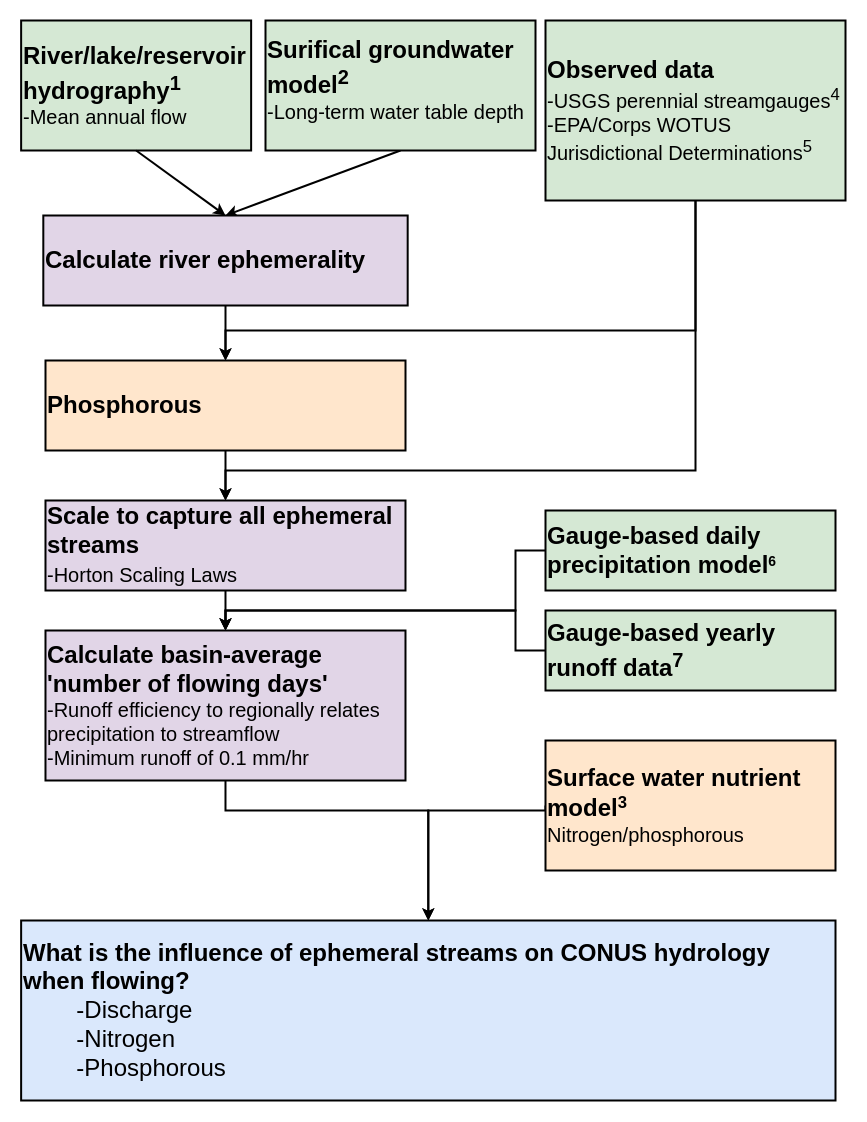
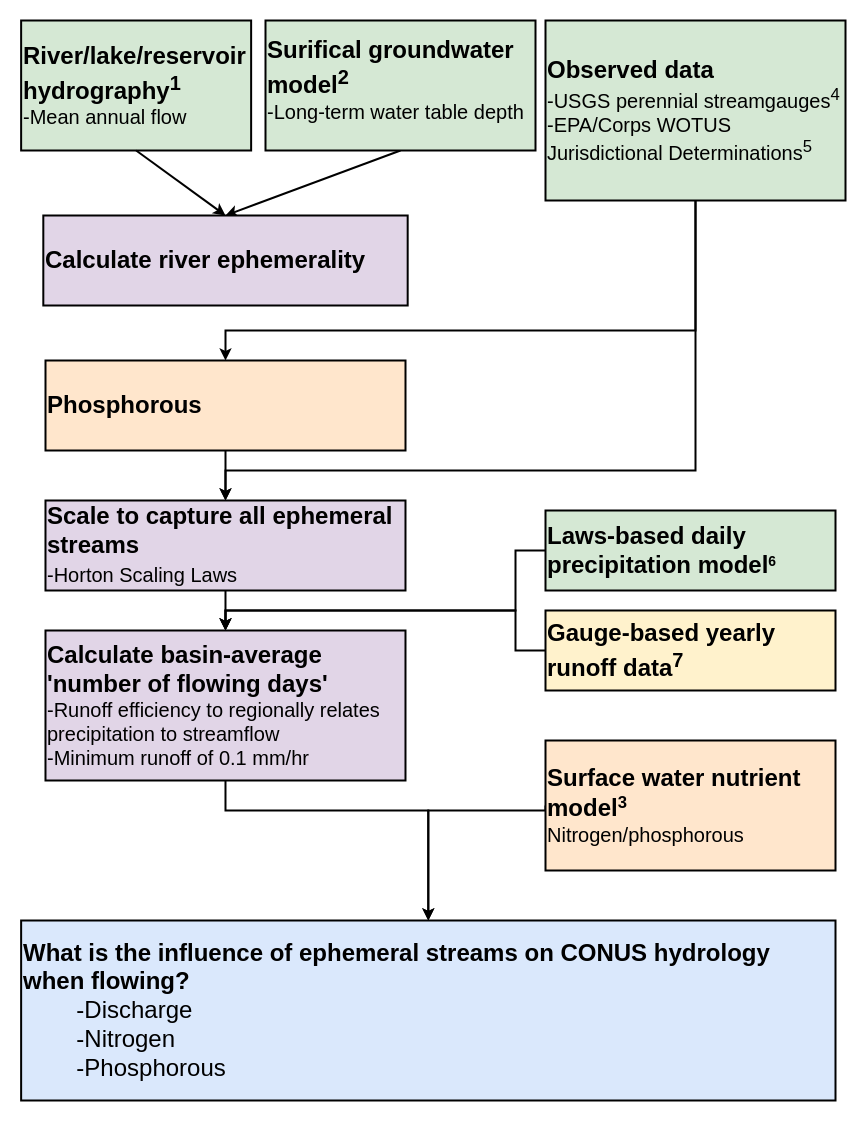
(226, 317) -> none
(661, 551) -> (658, 551)
(691, 651) -> (691, 651)
